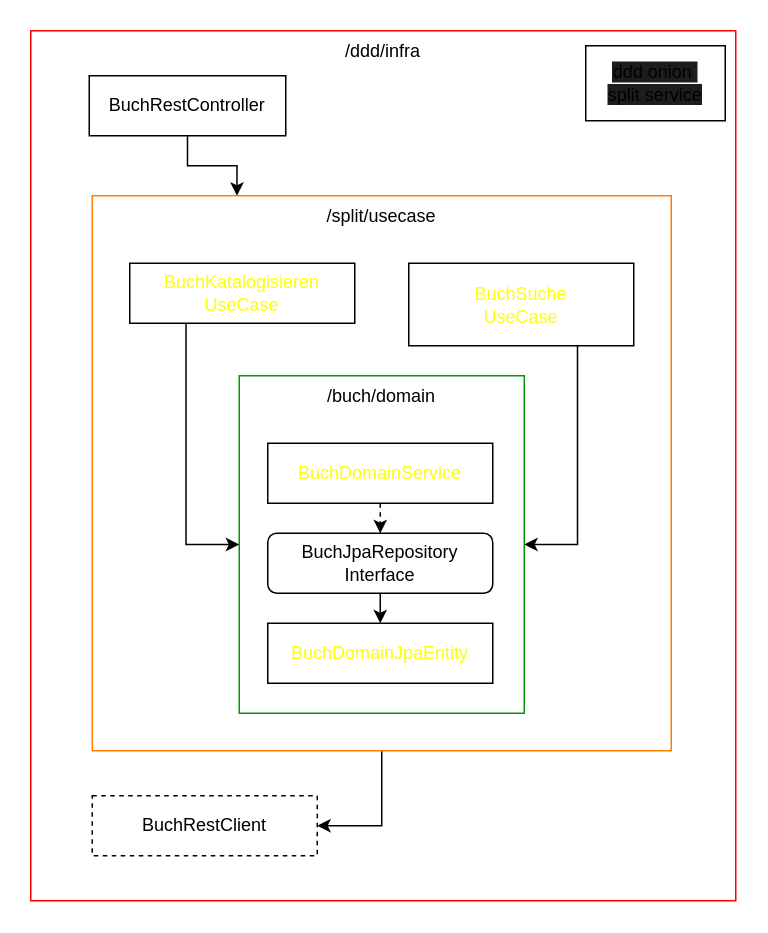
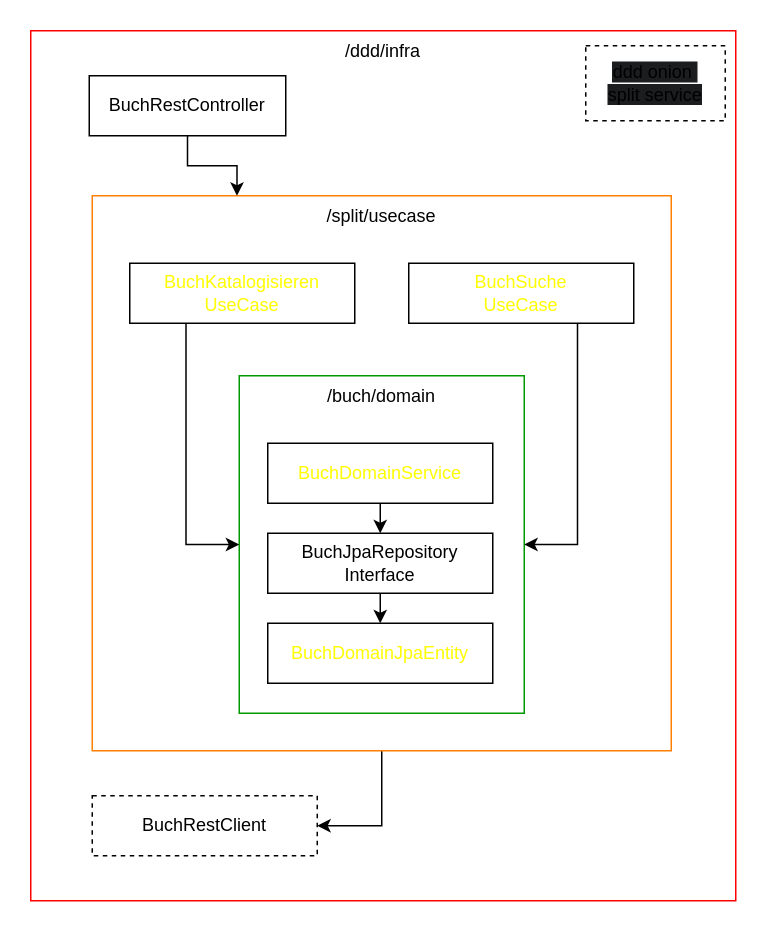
(656, 83) -> (656, 83)
(521, 305) -> (521, 293)
(380, 513) -> (380, 513)
(380, 563) -> (380, 563)
